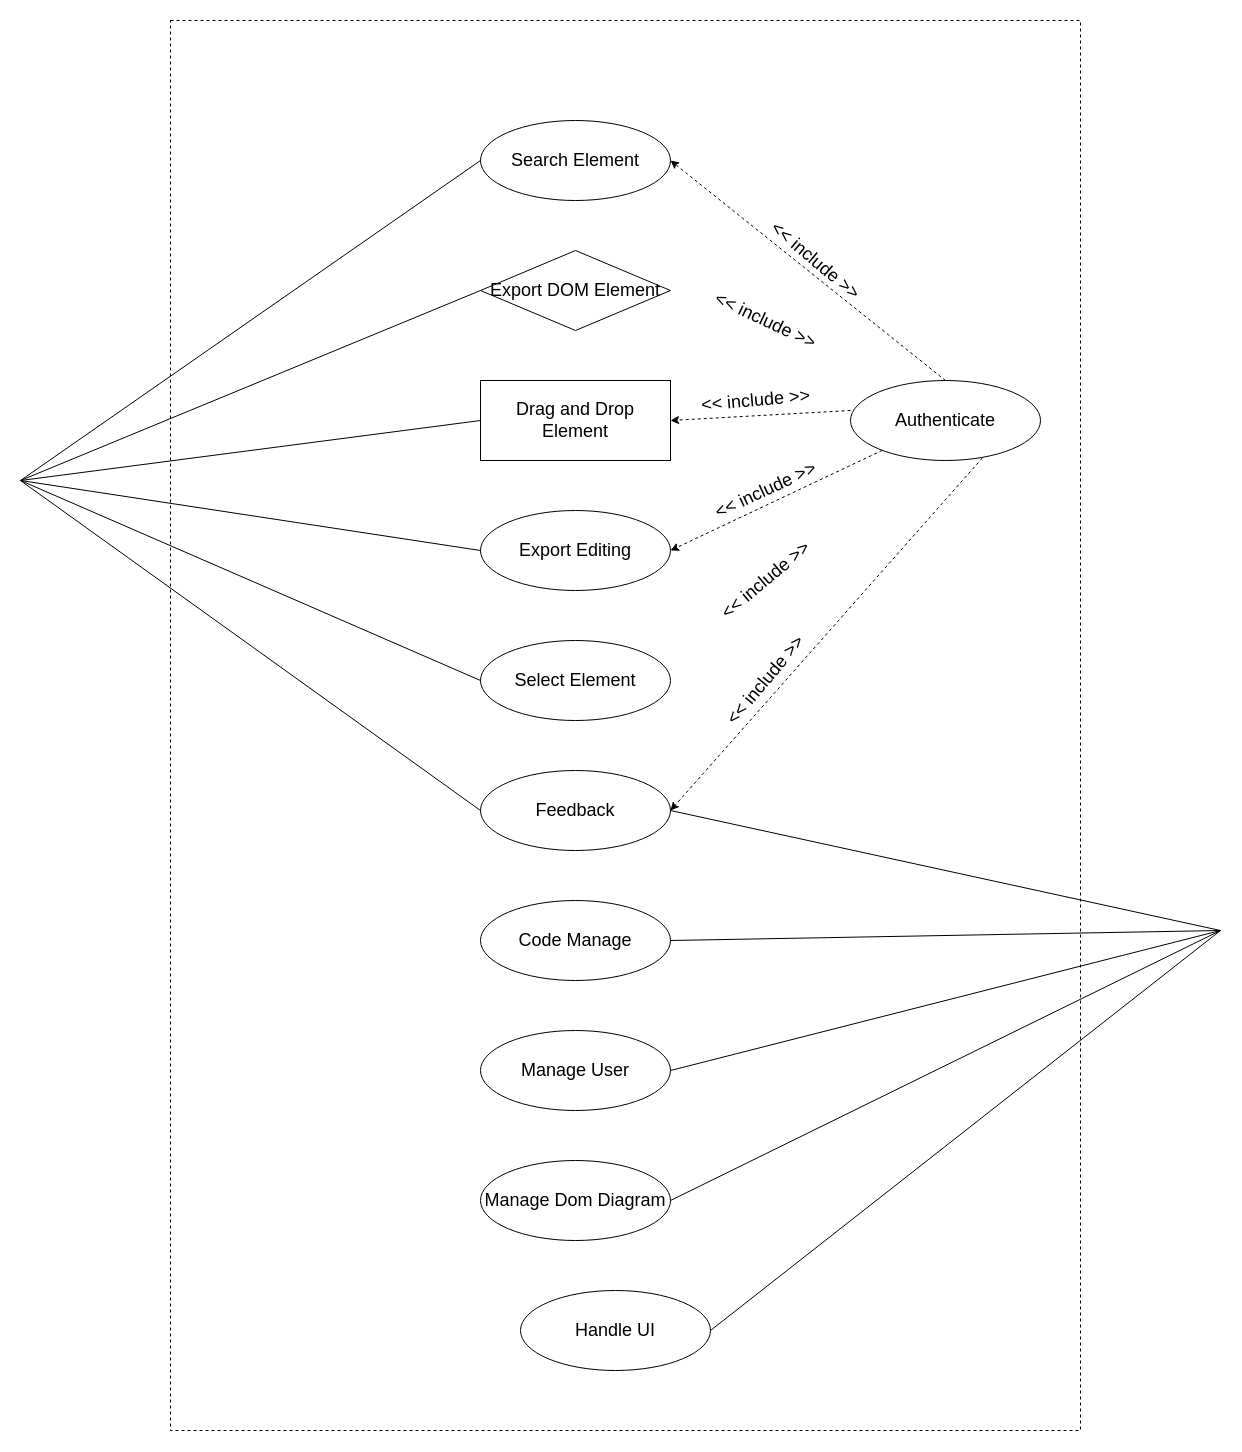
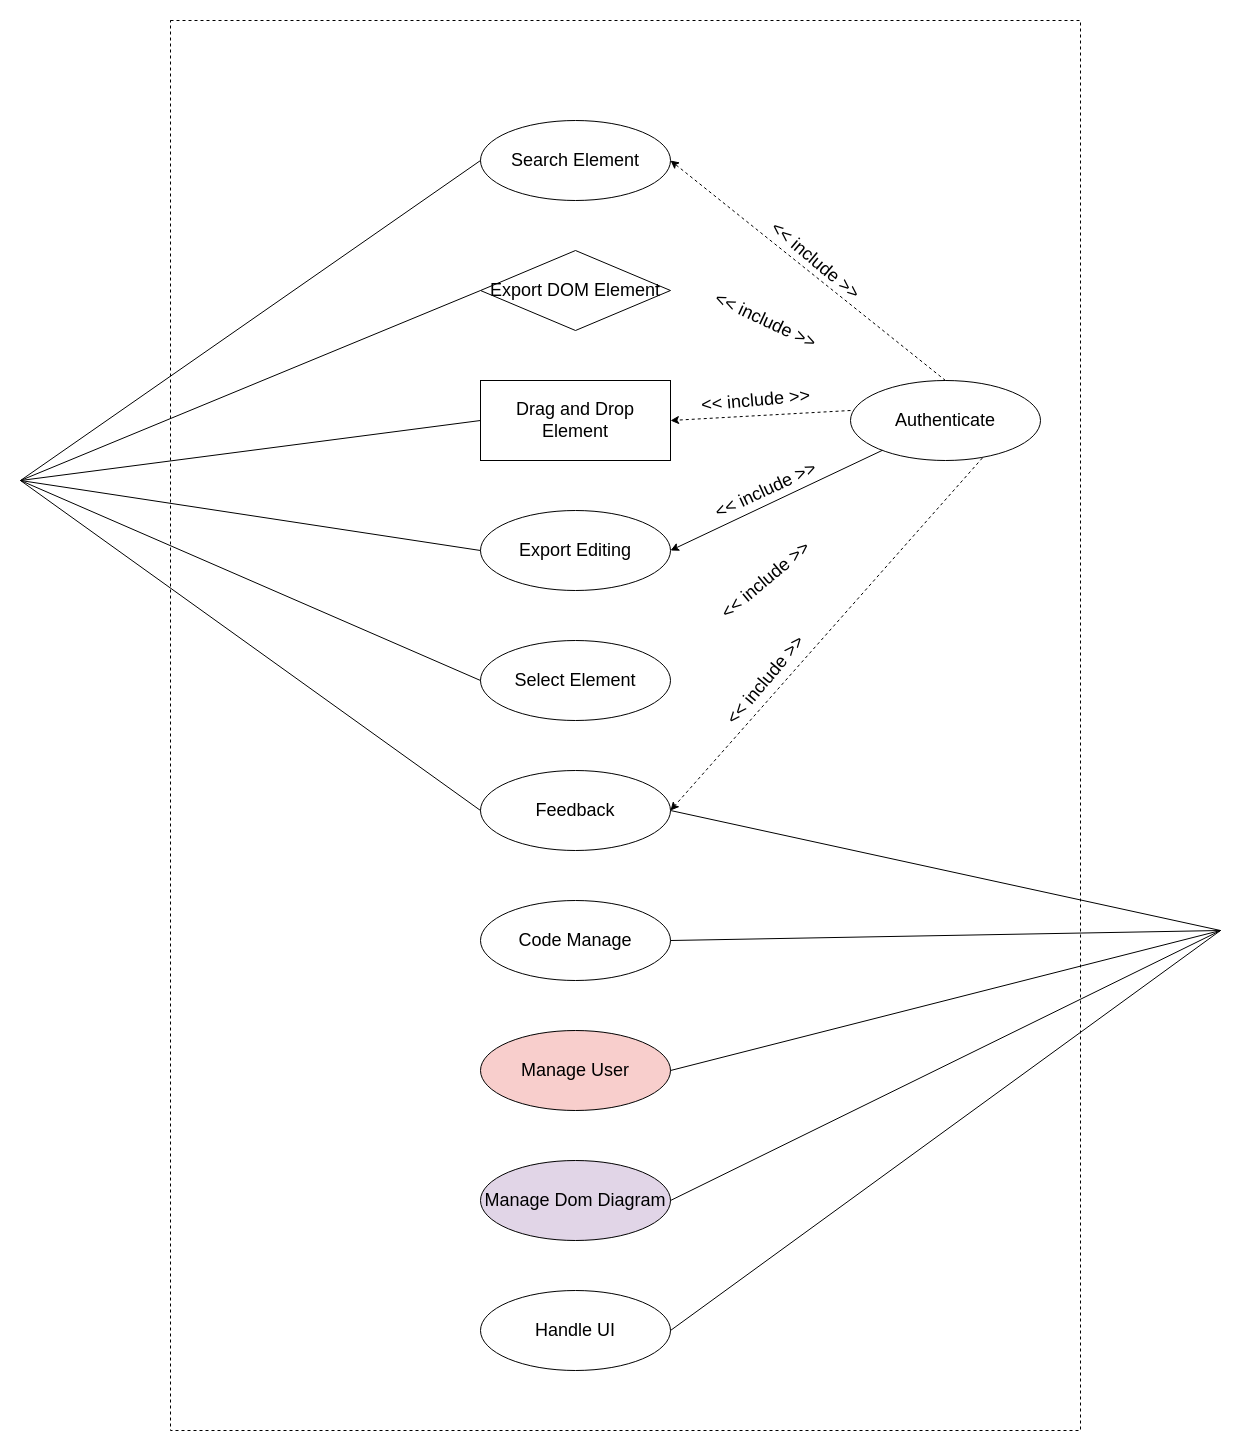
(779, 499) -> (779, 499)
(576, 1071) -> (576, 1071)
(576, 1201) -> (576, 1201)
(616, 1331) -> (576, 1331)
